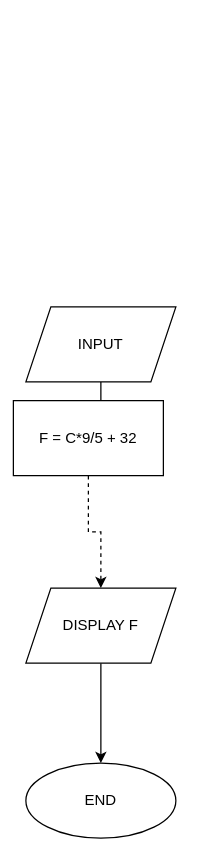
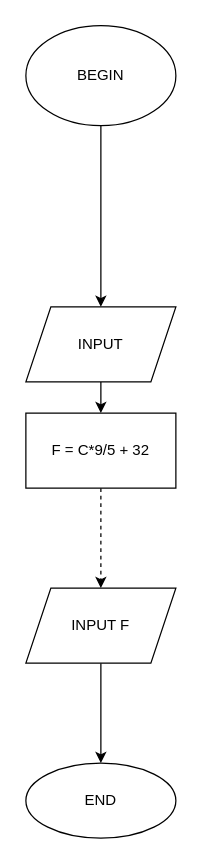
none -> (101, 76)
none -> (101, 212)
(88, 438) -> (101, 451)
(101, 626) -> (101, 626)
